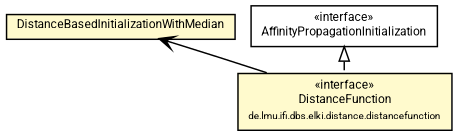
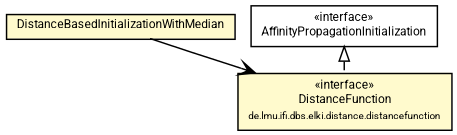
(220, 58) -> (195, 54)
